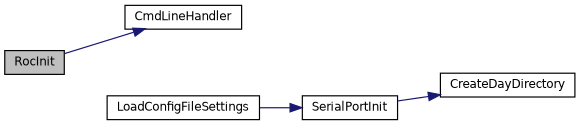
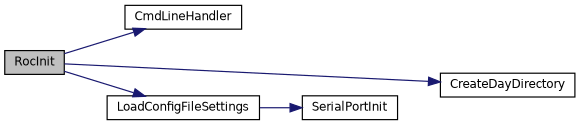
none -> (99, 82)
(413, 99) -> (246, 73)
